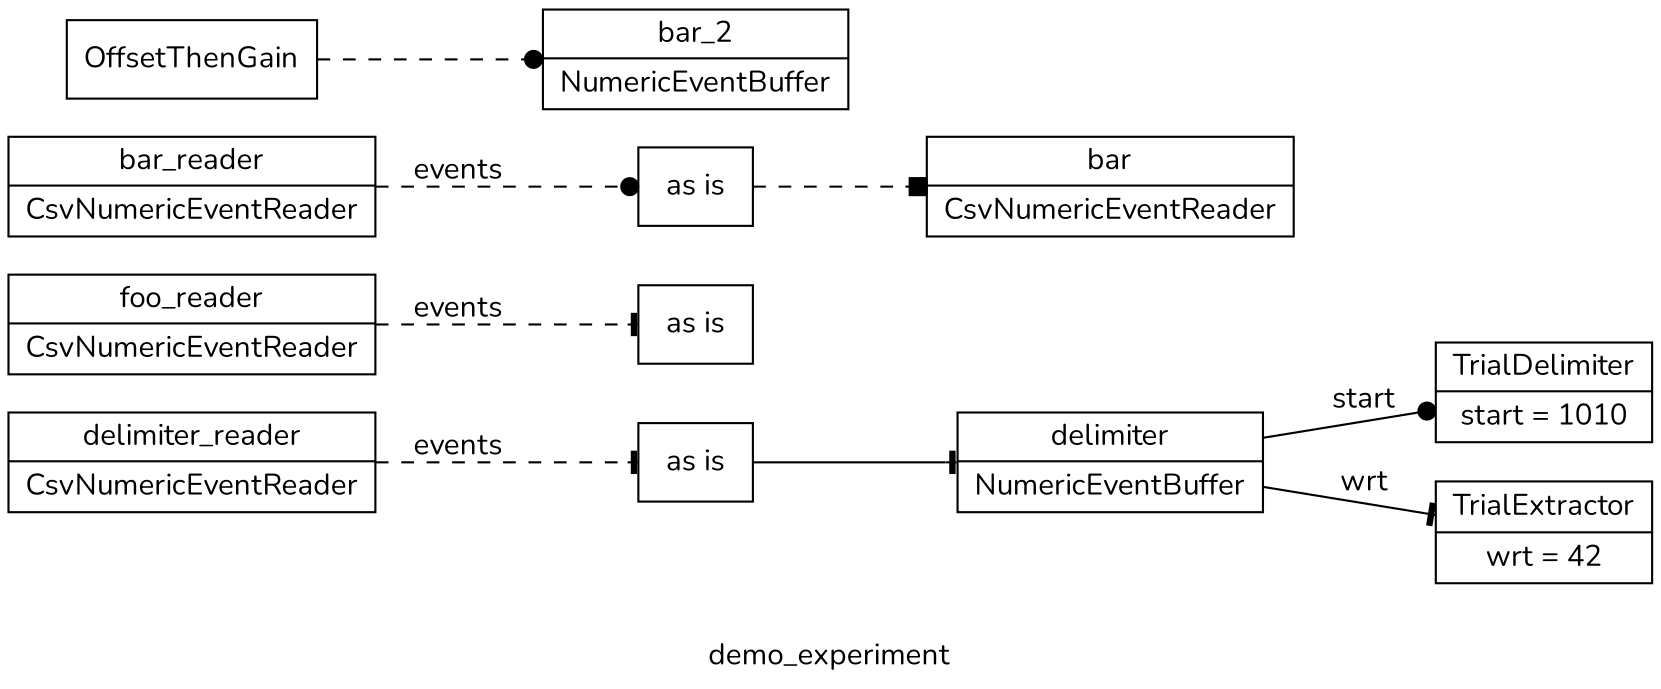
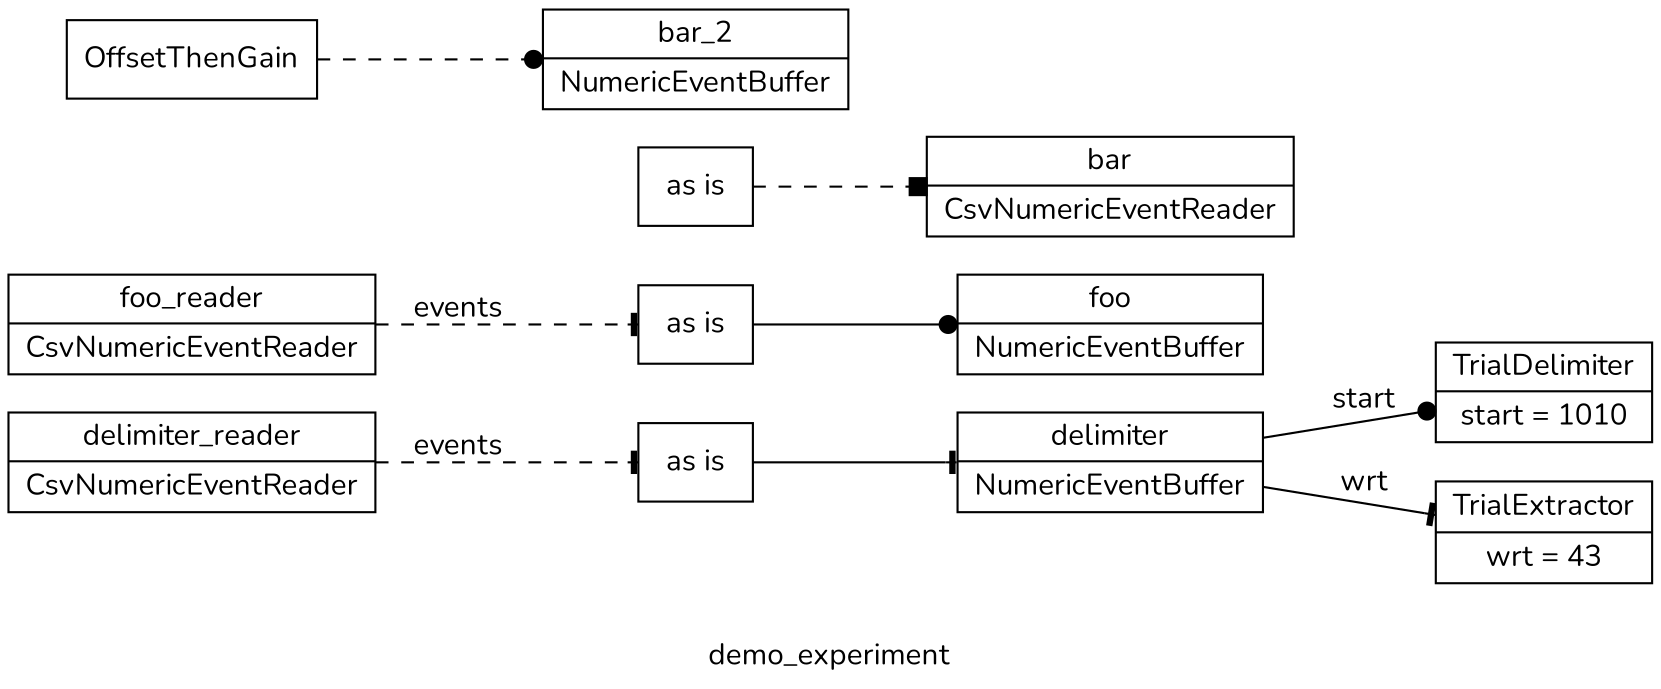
(192, 187) -> none
none -> (1110, 324)
(1544, 557) -> (1544, 557)
